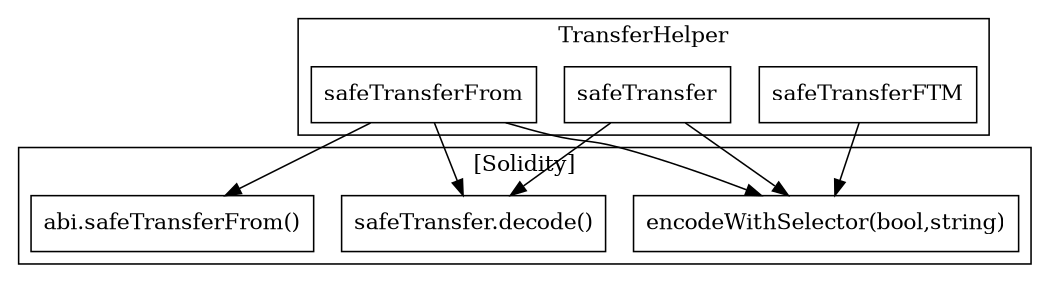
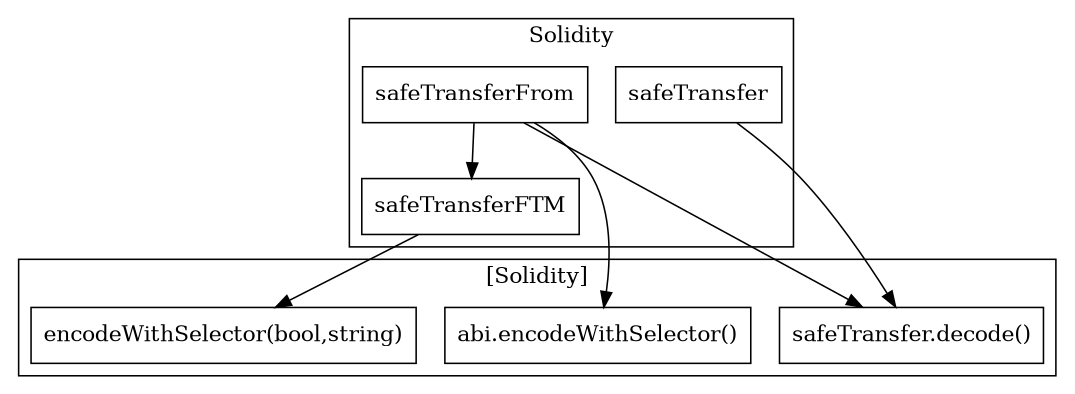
(644, 36) -> (571, 36)
(652, 157) -> (473, 143)
(735, 158) -> none
(172, 224) -> (598, 335)
